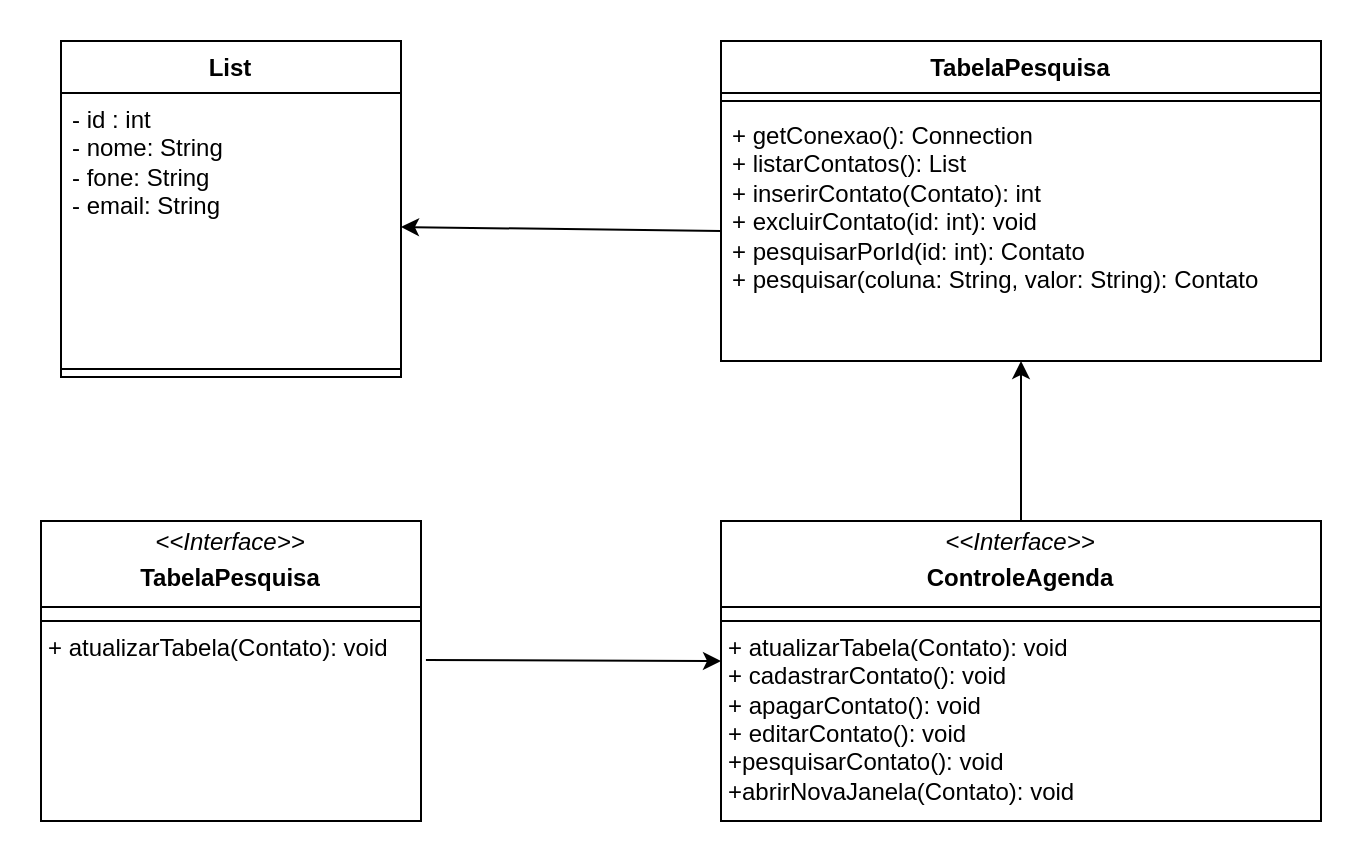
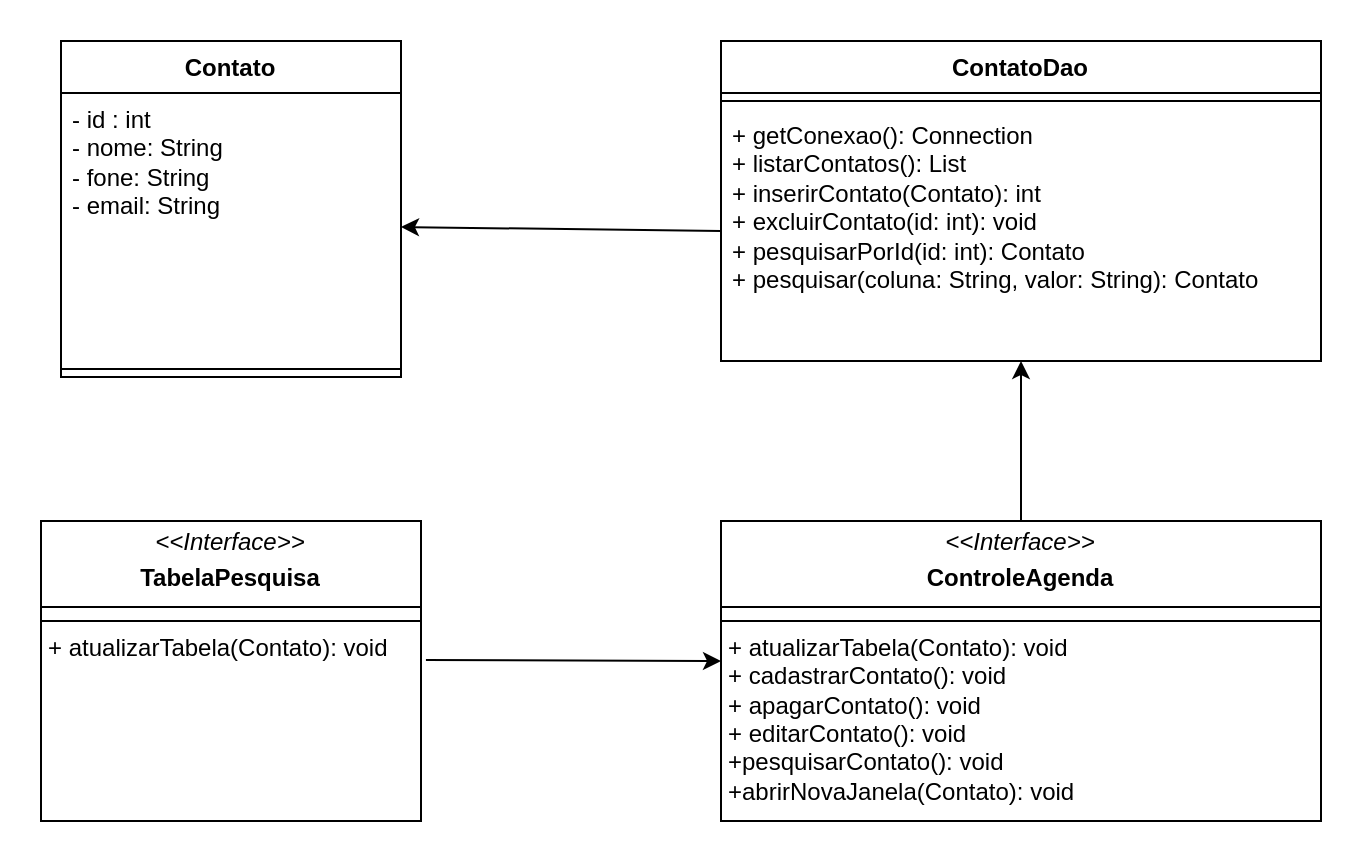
(231, 69) -> (231, 69)
(1021, 69) -> (1021, 69)
